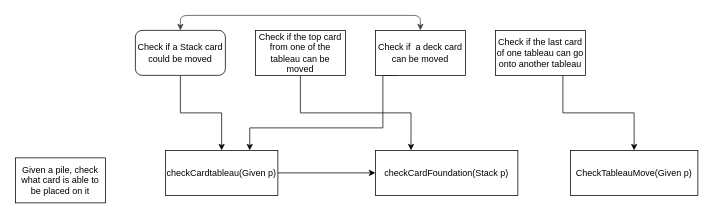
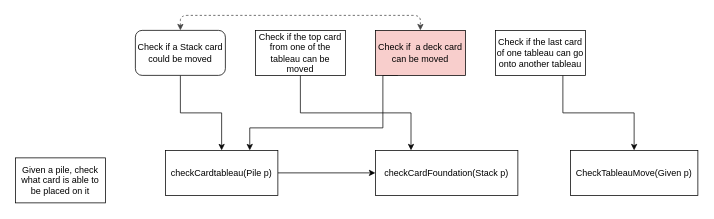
(300, 15) -> (300, 15)
(420, 53) -> (420, 53)
(222, 173) -> (222, 173)
